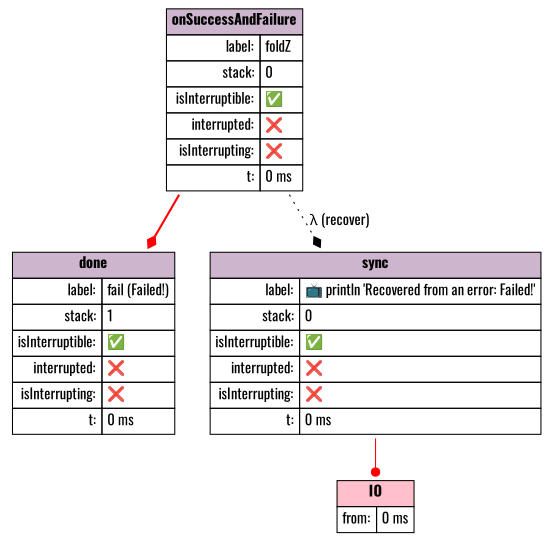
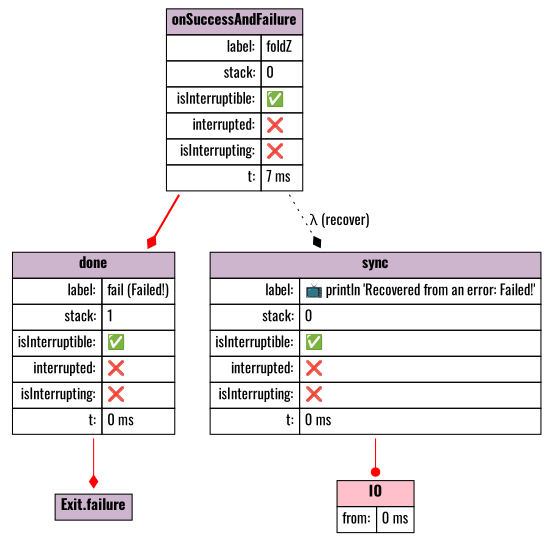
(279, 177) -> (279, 177)
none -> (94, 507)
